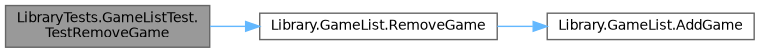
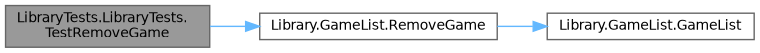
(108, 26) -> (108, 26)
(651, 26) -> (651, 26)
